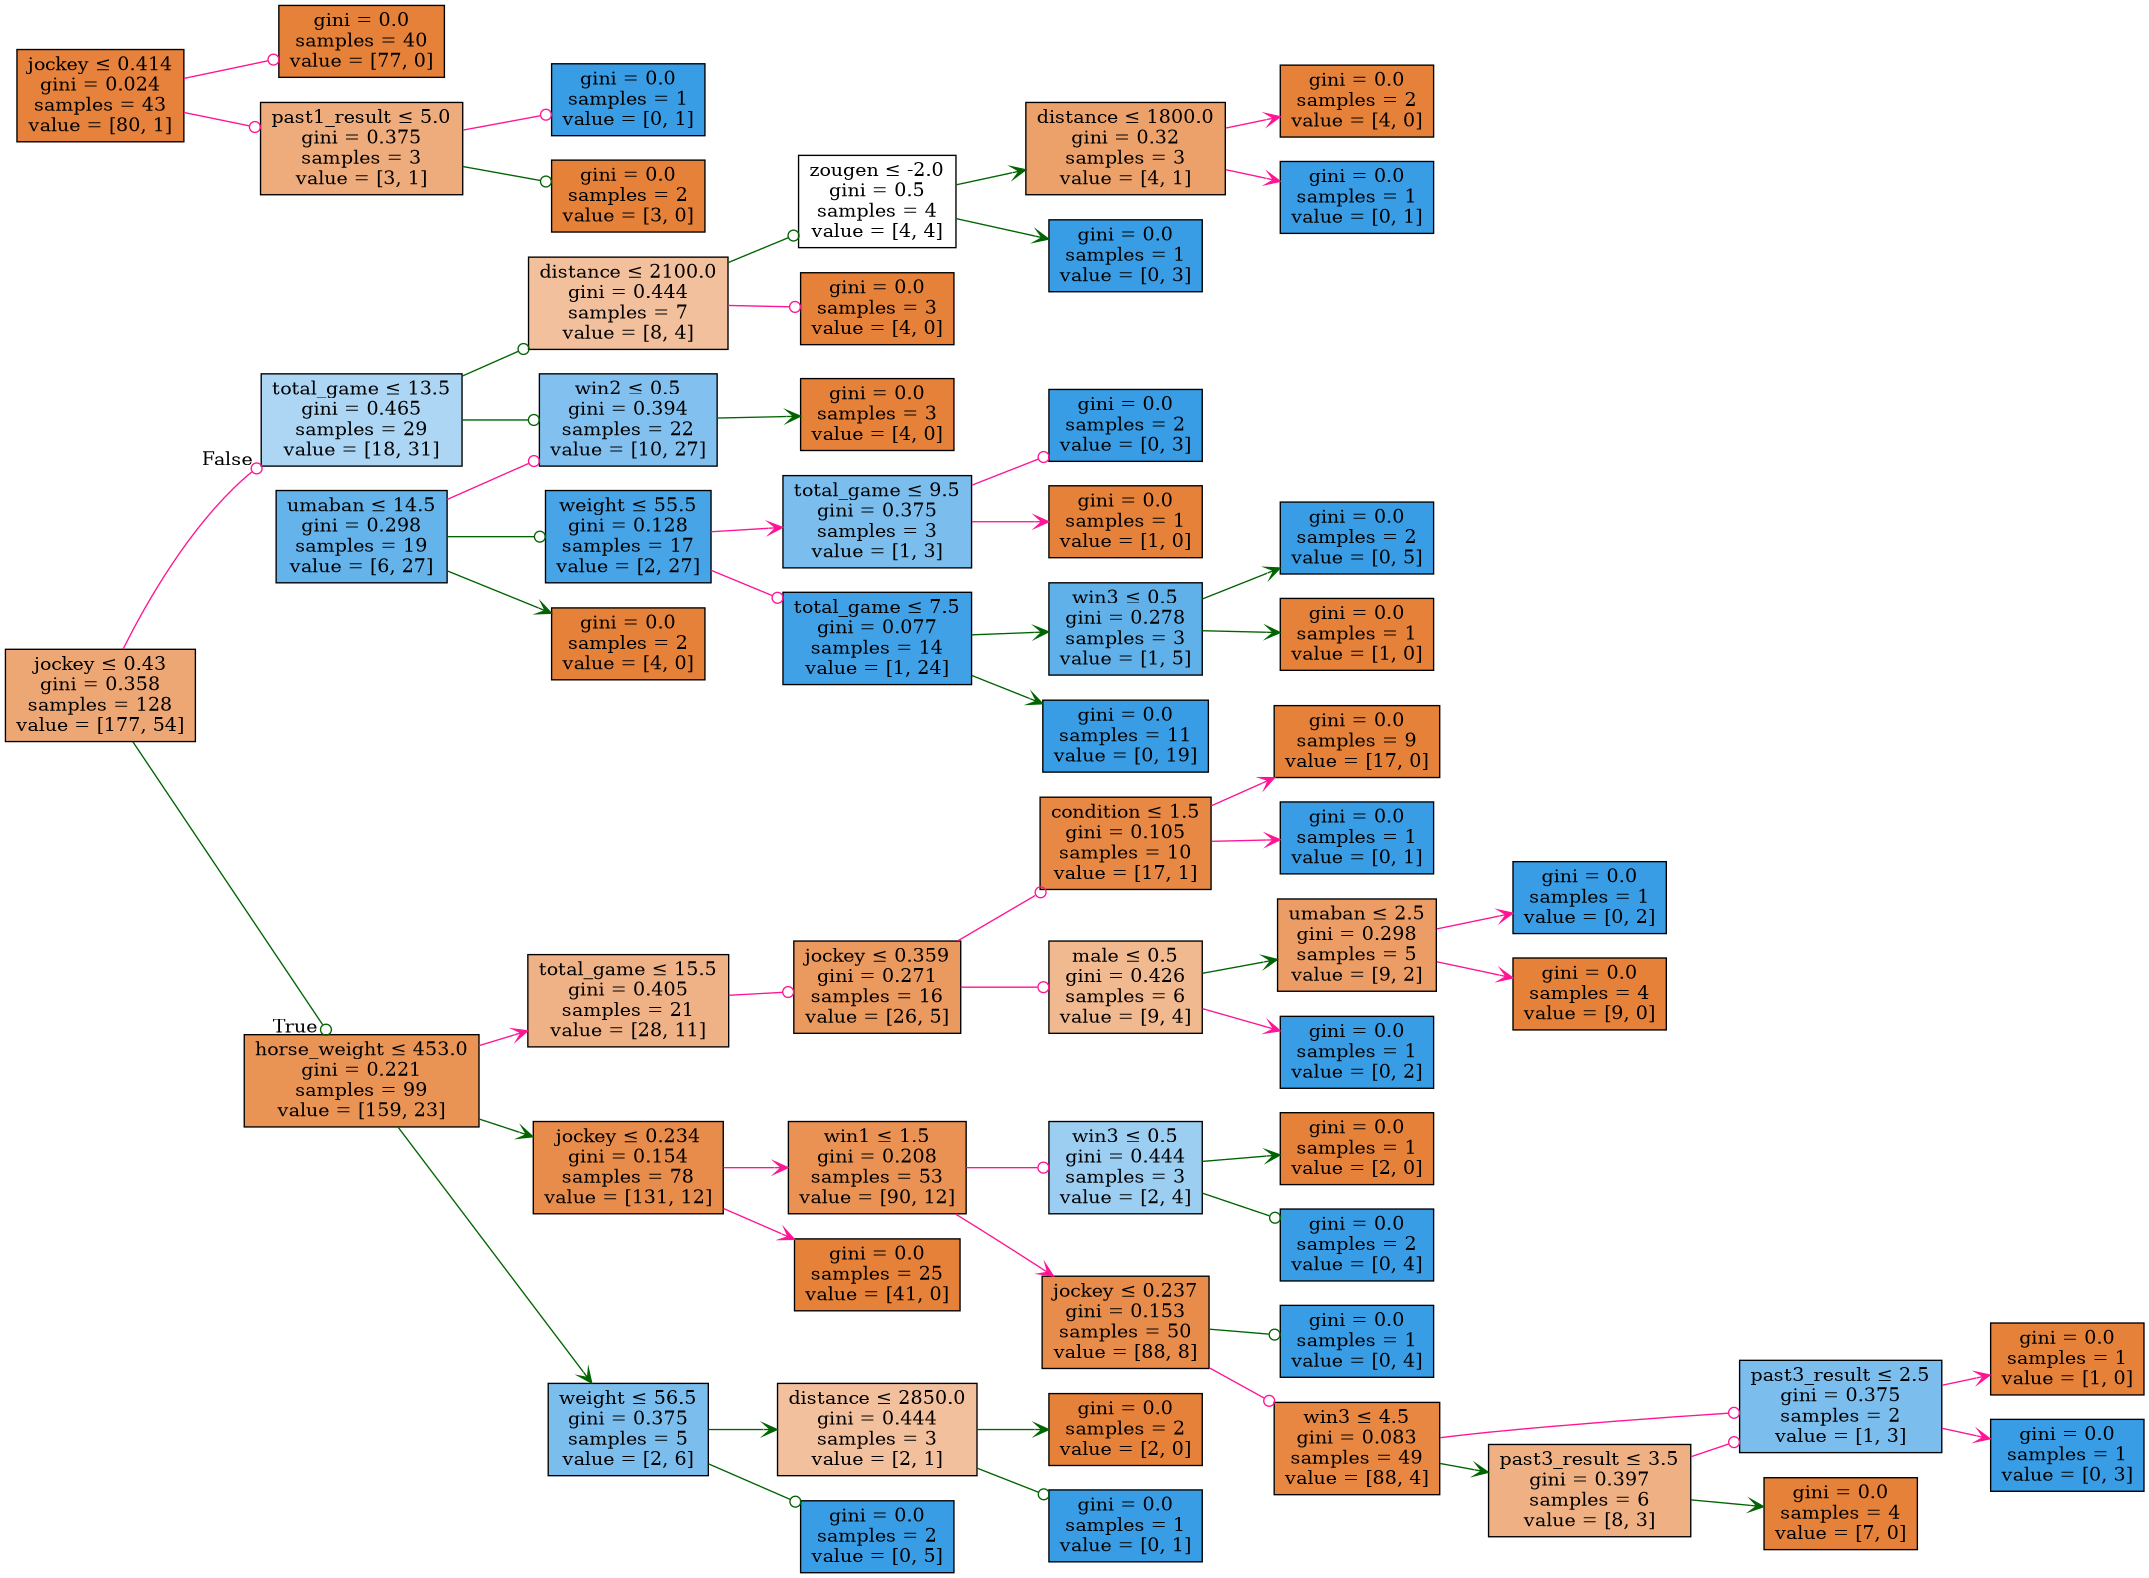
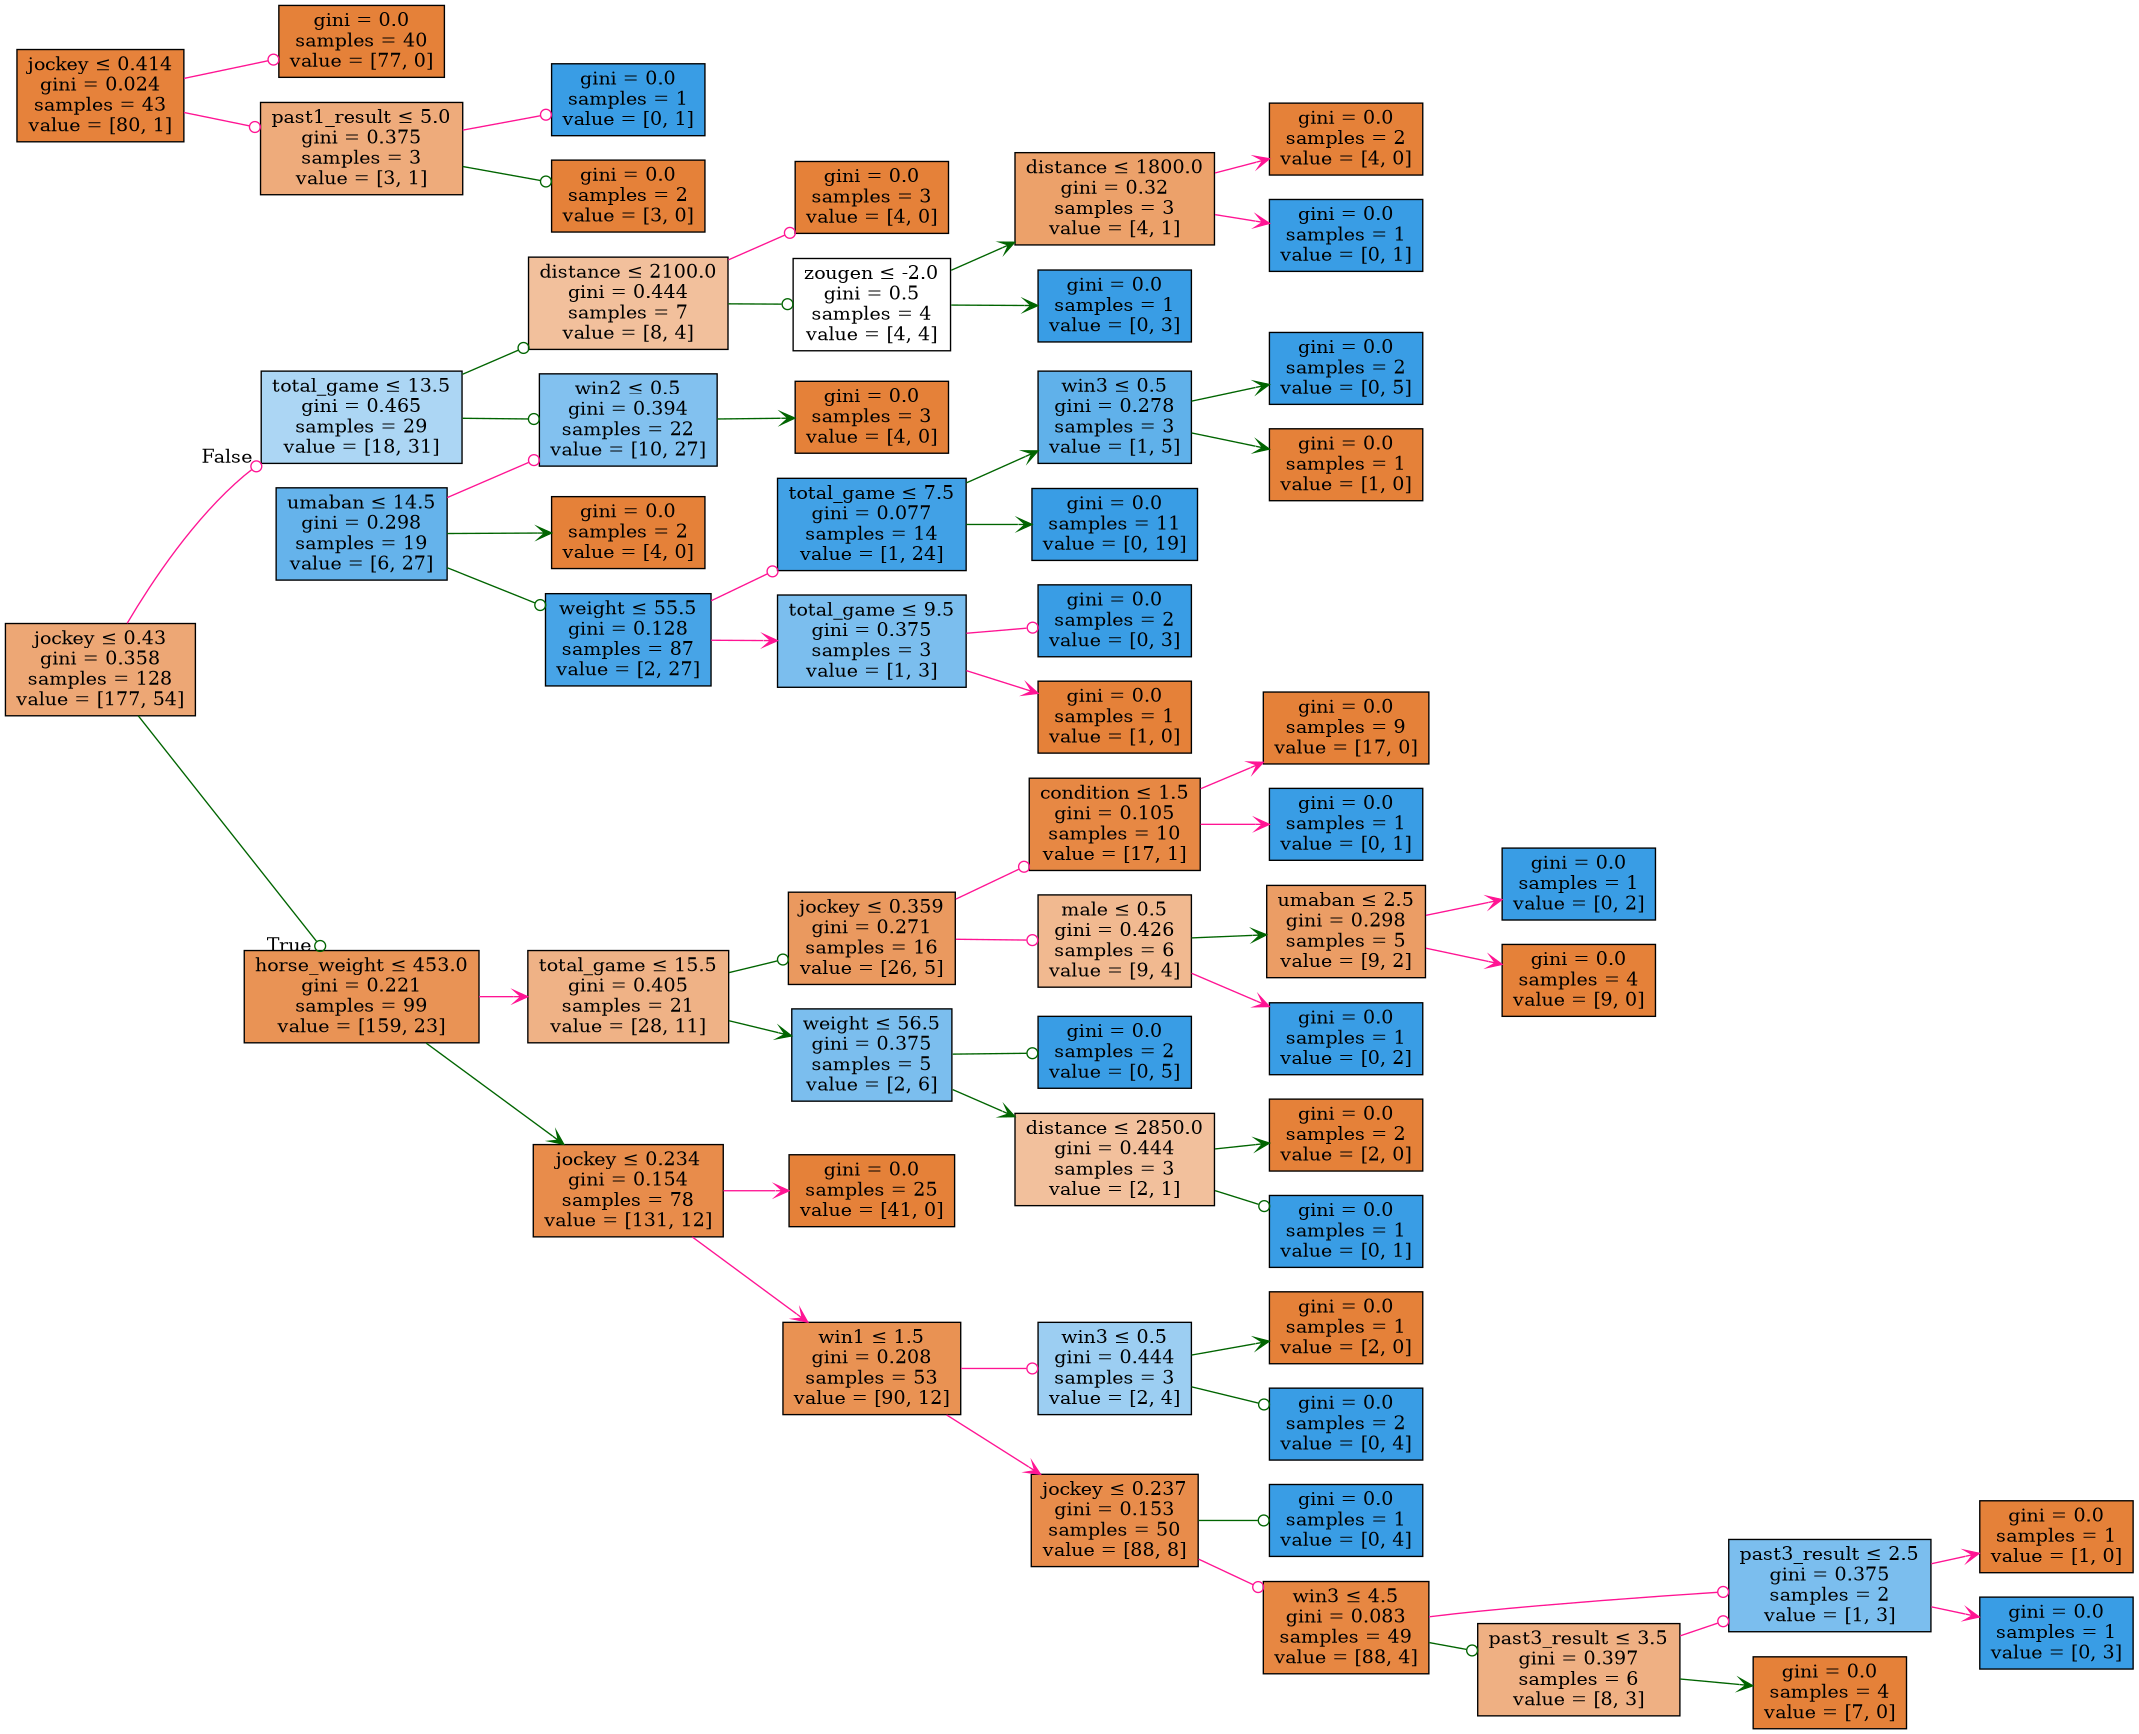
(628, 546) -> (628, 649)
(756, 994) -> (753, 967)
(491, 1250) -> (754, 1027)
(1457, 1467) -> (1448, 1646)
